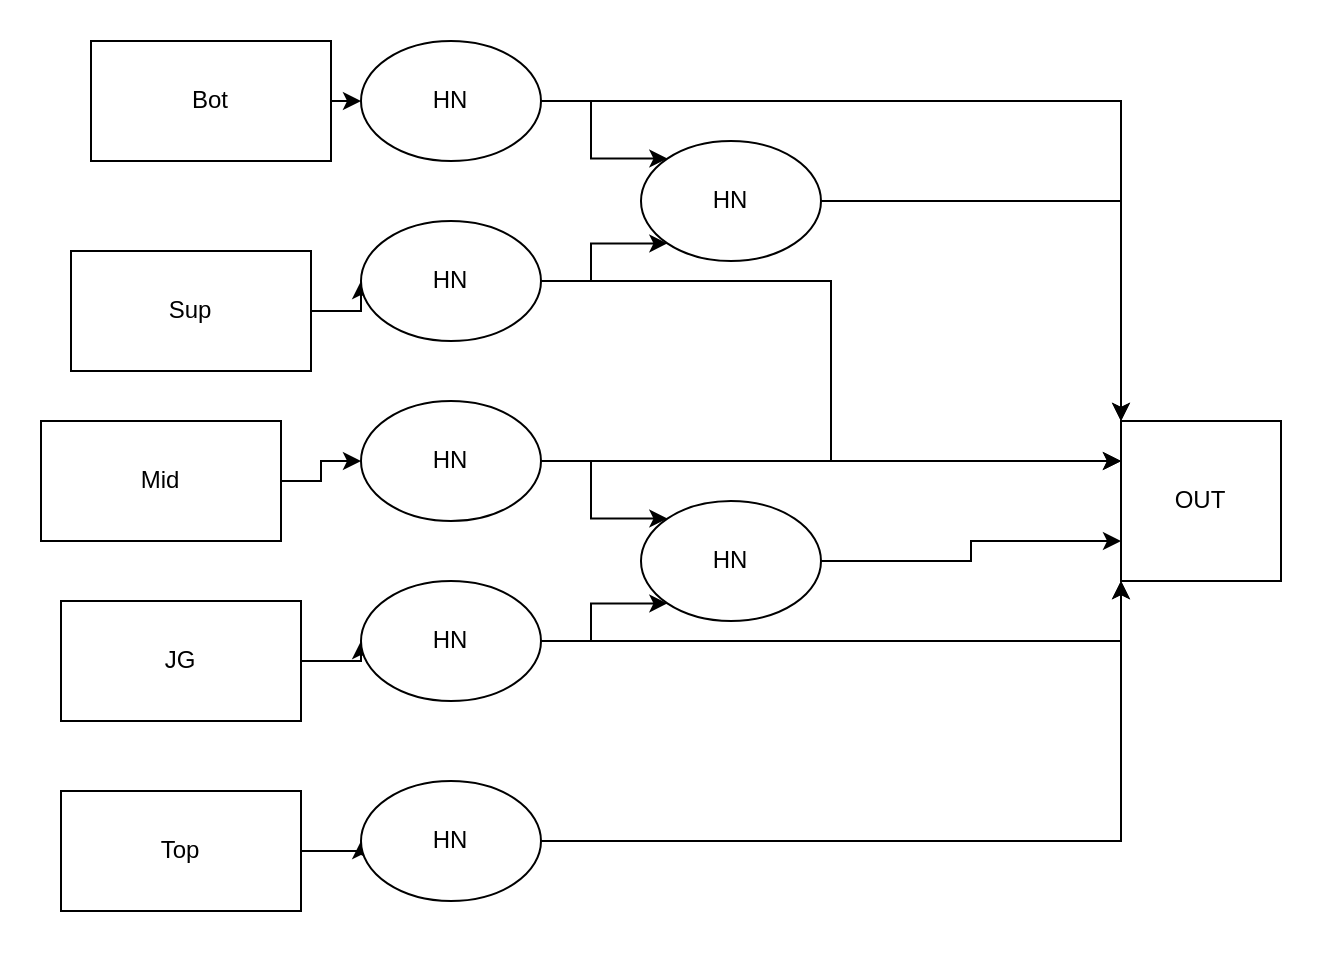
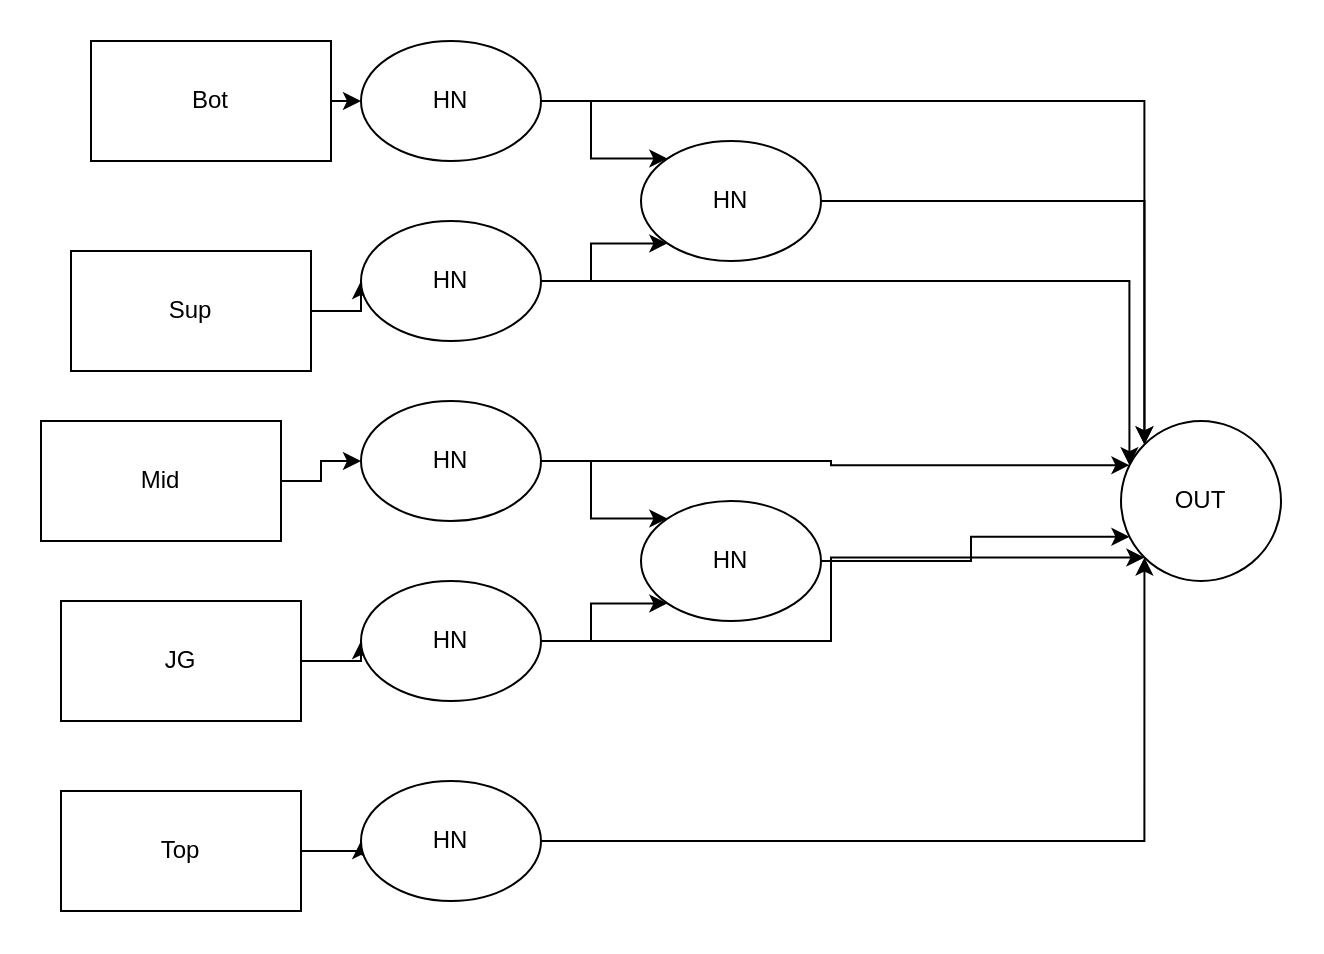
(1201, 501) -> (1201, 501)
